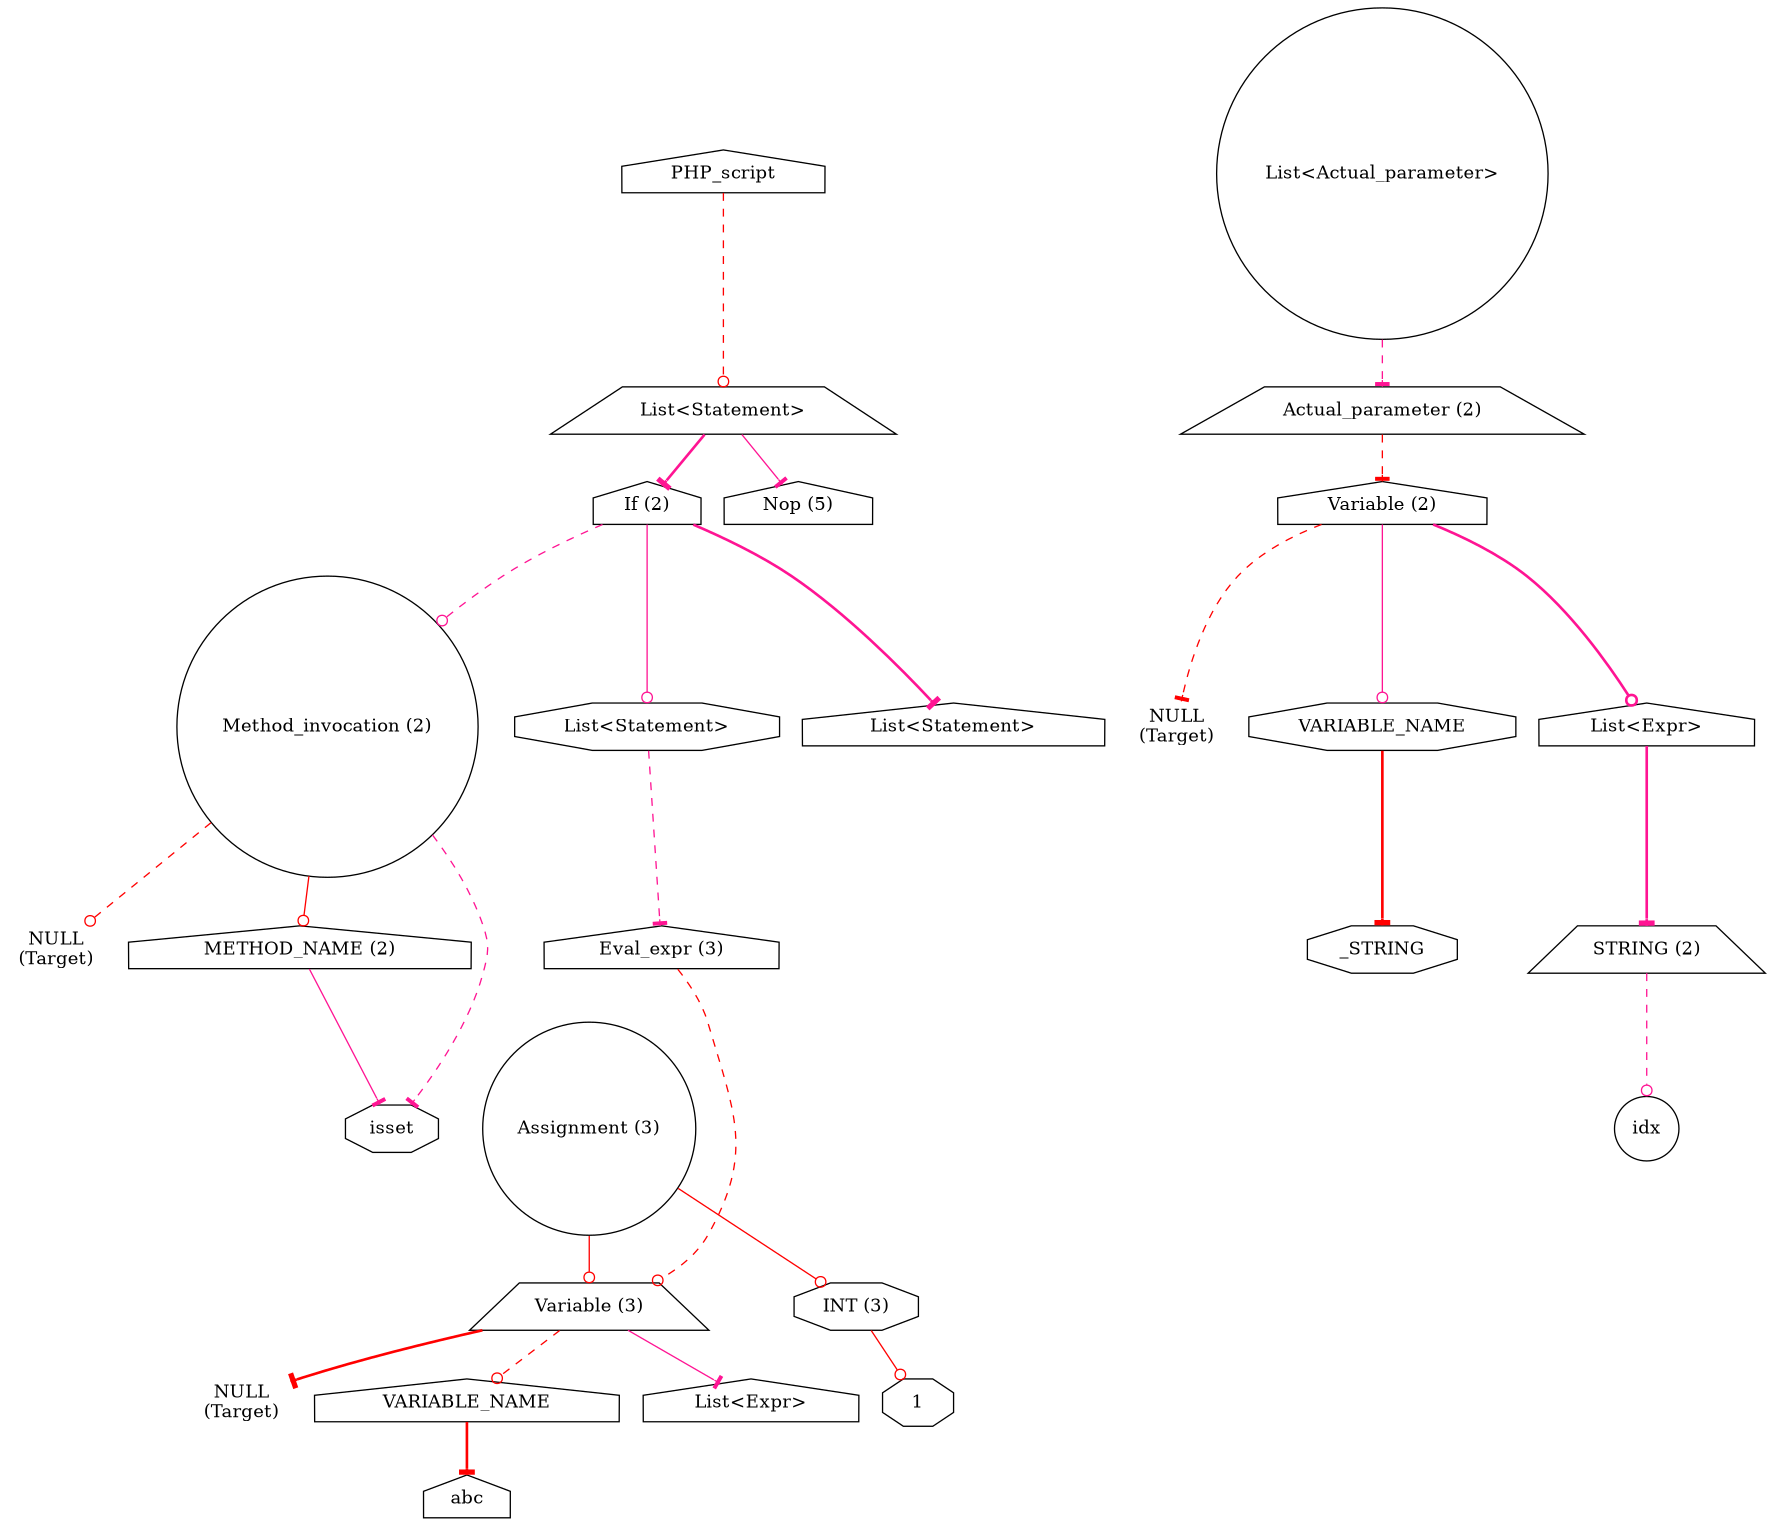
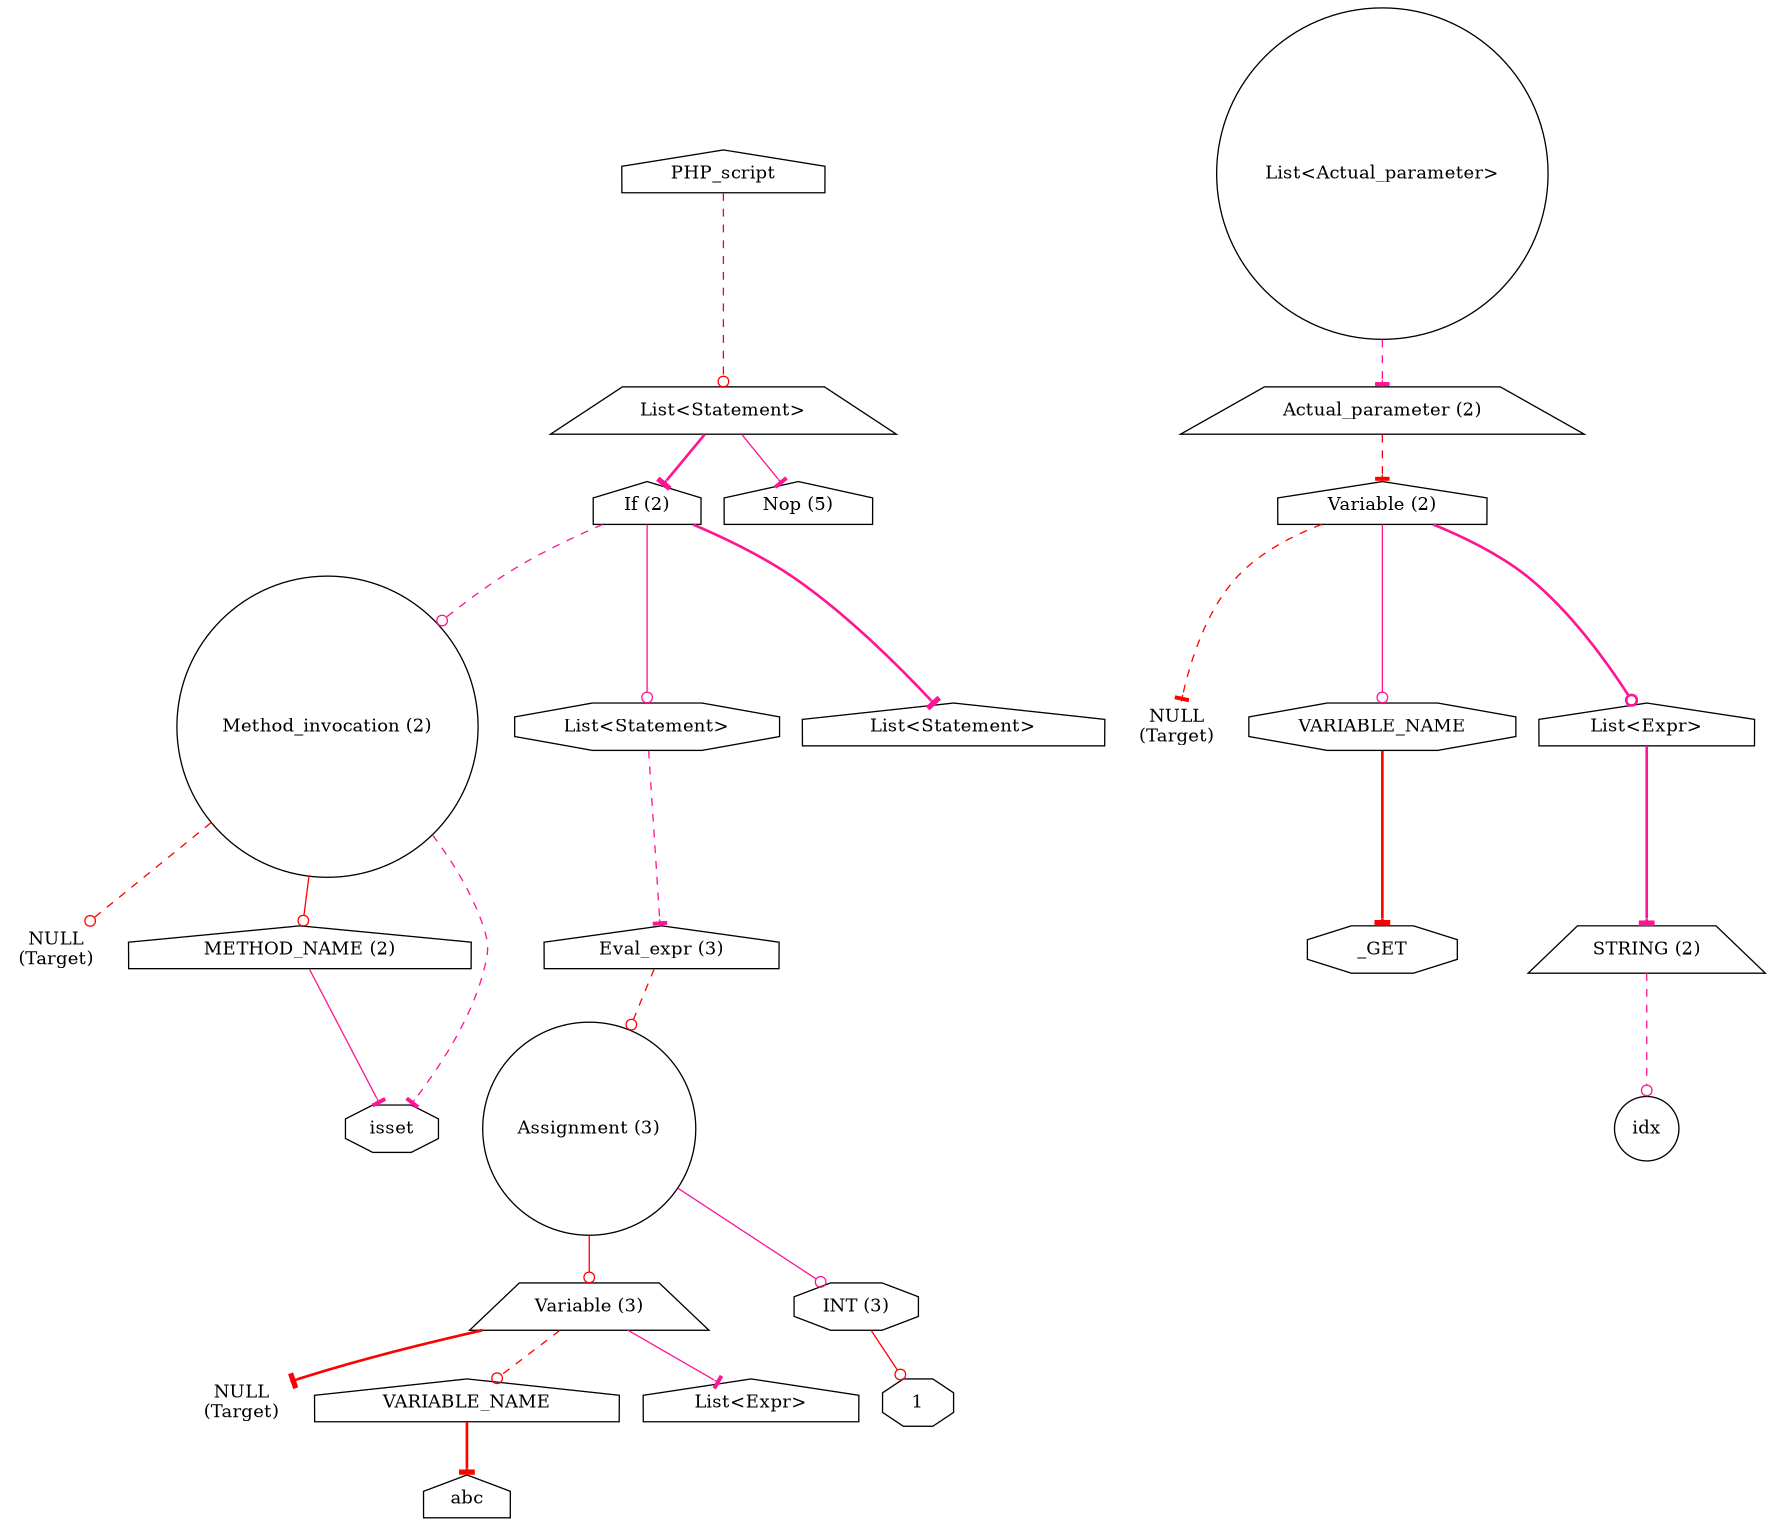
(1382, 950) -> (1382, 950)
(735, 1130) -> (644, 994)
(747, 1234) -> (747, 1234)
